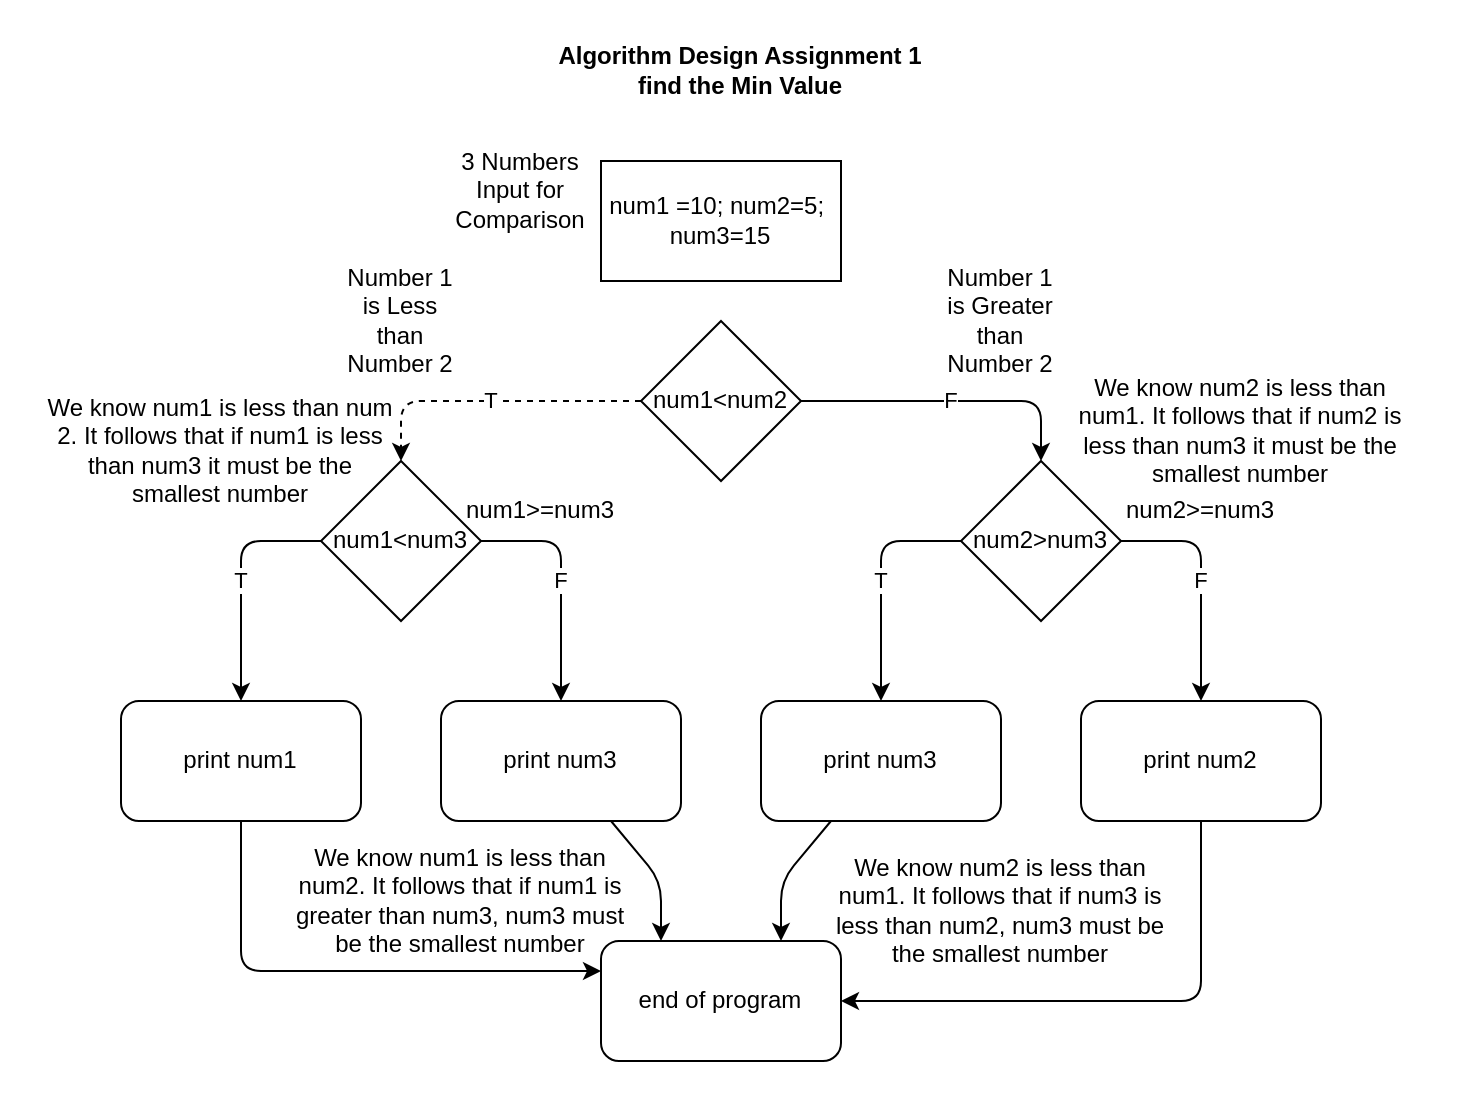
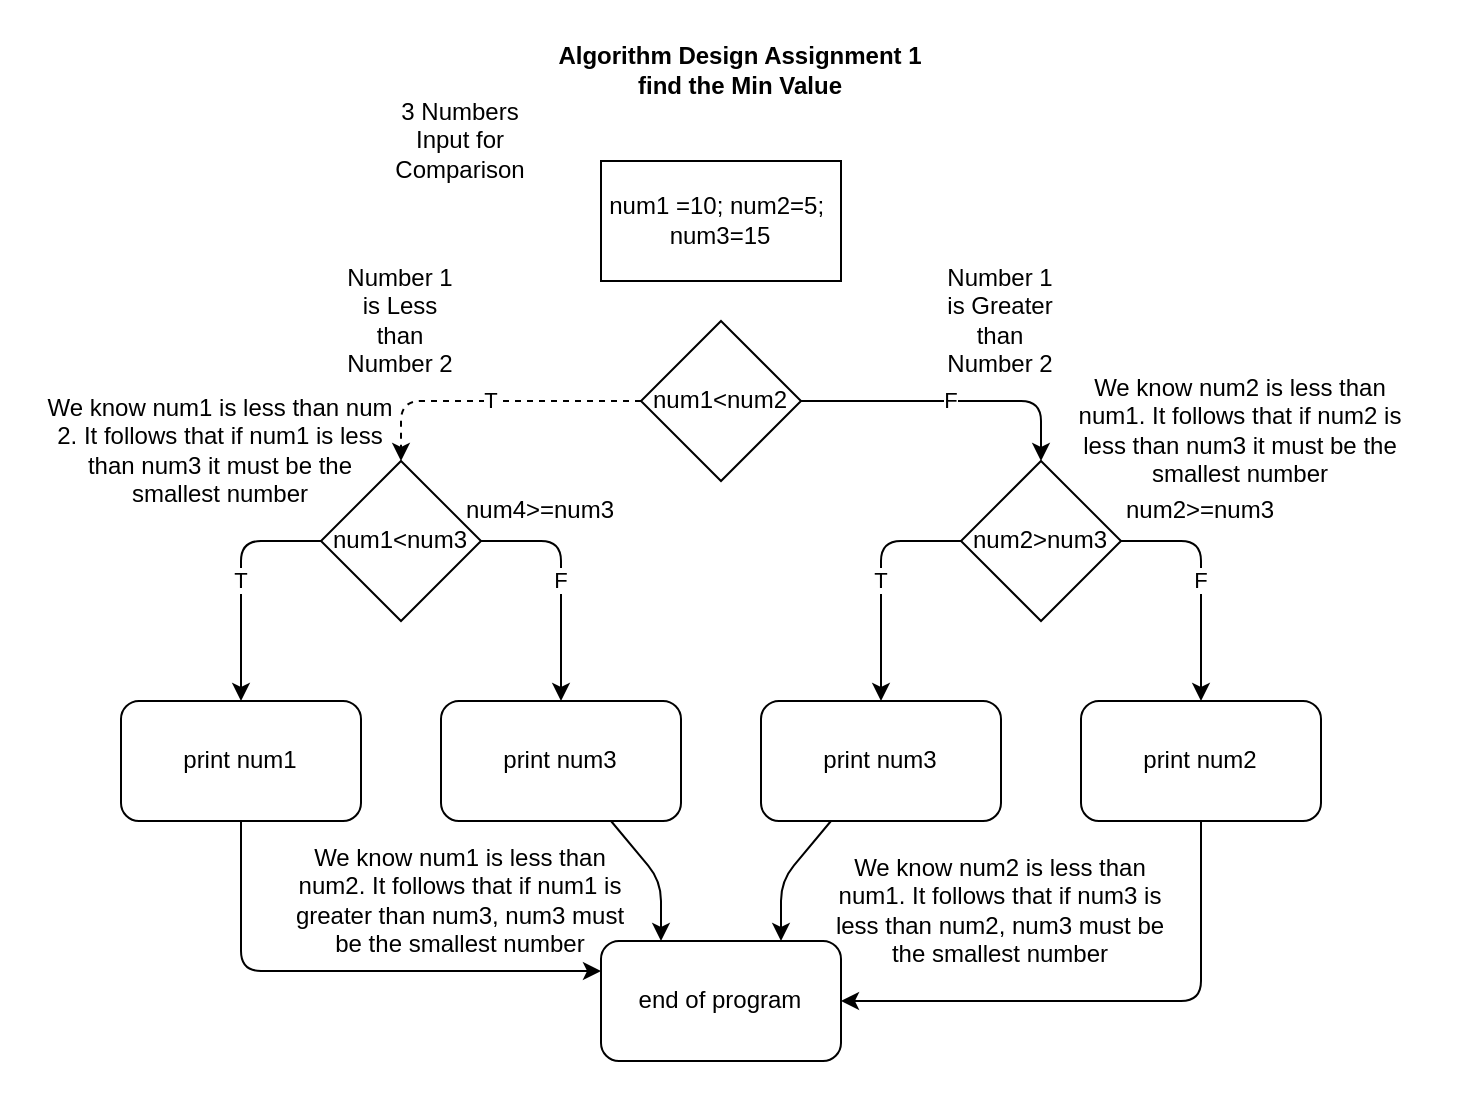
(521, 191) -> (461, 141)
(541, 511) -> (541, 511)
